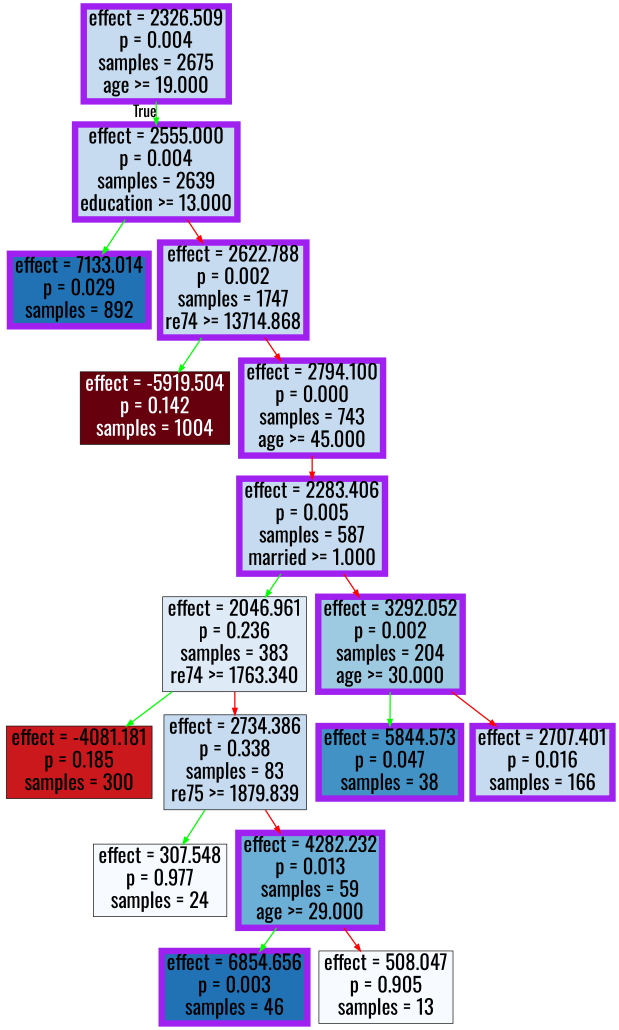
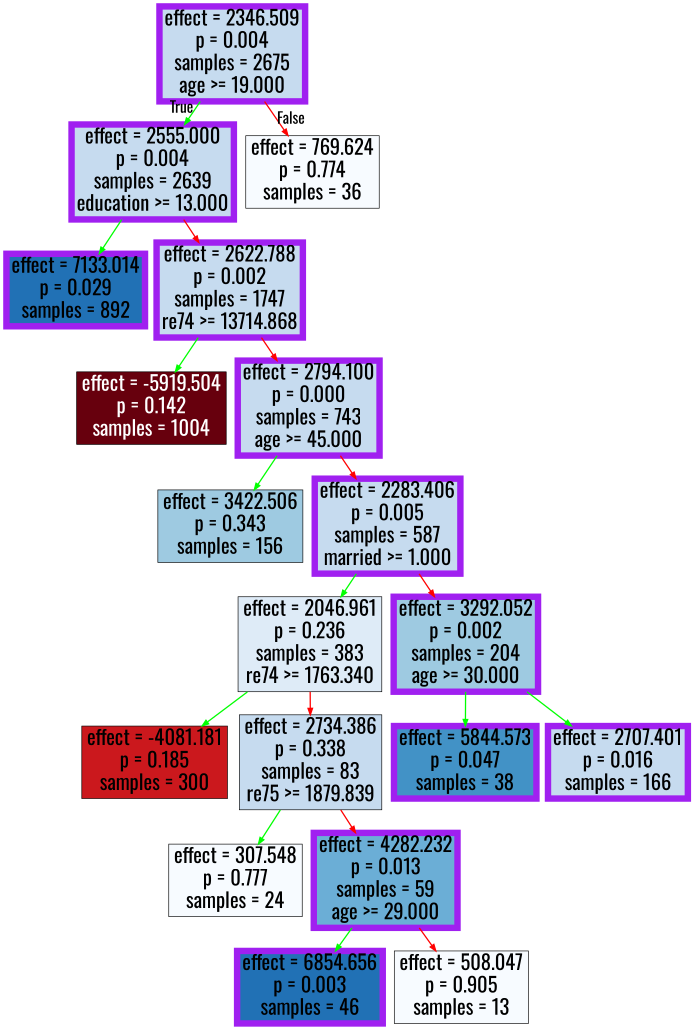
(156, 54) -> (232, 54)
none -> (312, 172)
none -> (230, 526)
(471, 707) -> (547, 707)
(160, 880) -> (235, 880)
